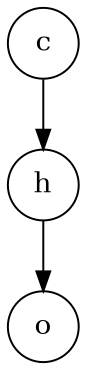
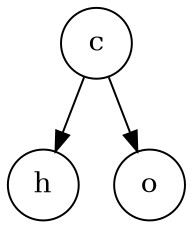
(43, 246) -> (119, 105)
